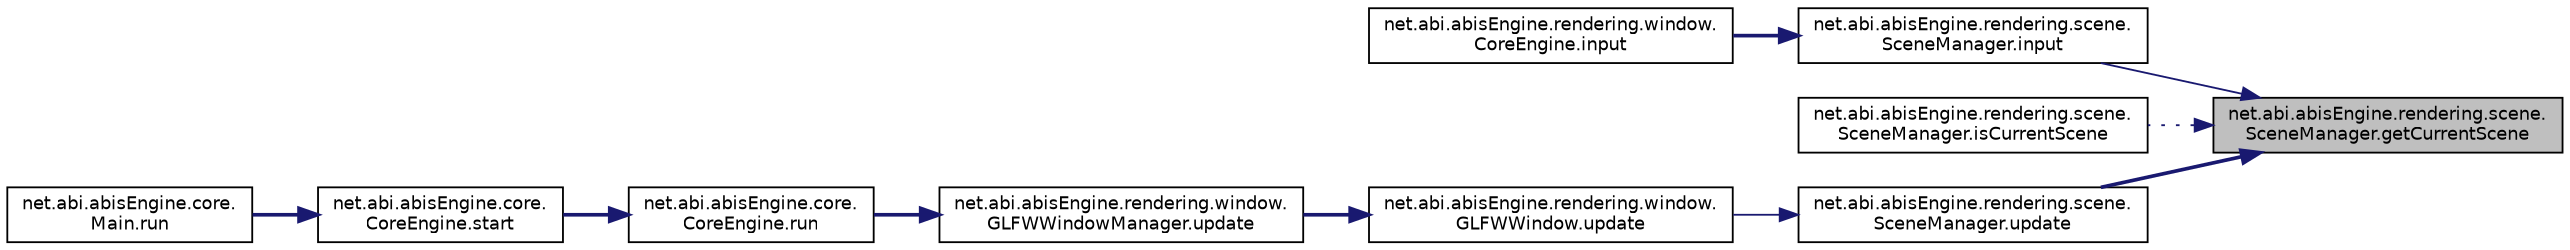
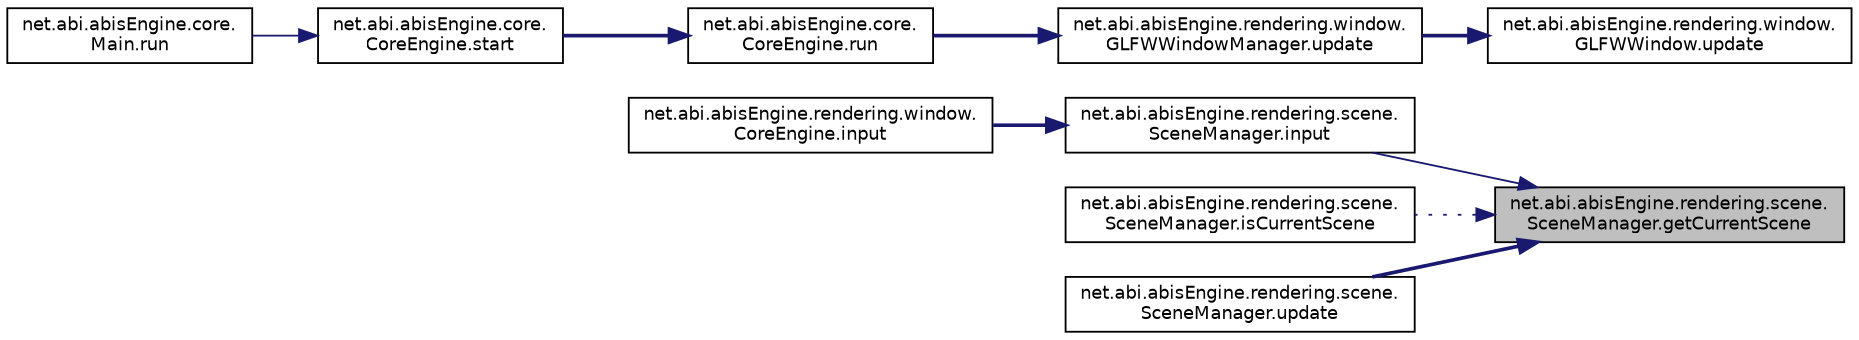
(276, 215) -> (276, 36)
(1756, 215) -> none
